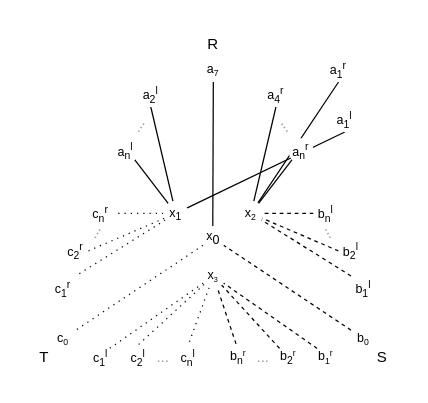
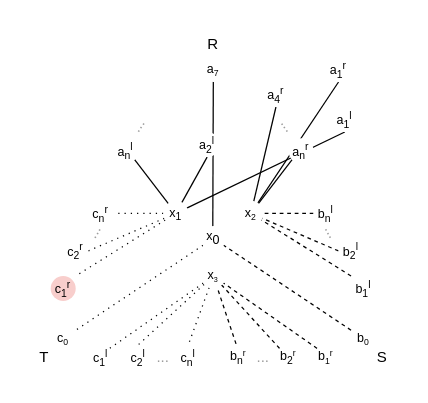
(151, 94) -> (207, 144)
(63, 288) -> (63, 288)
